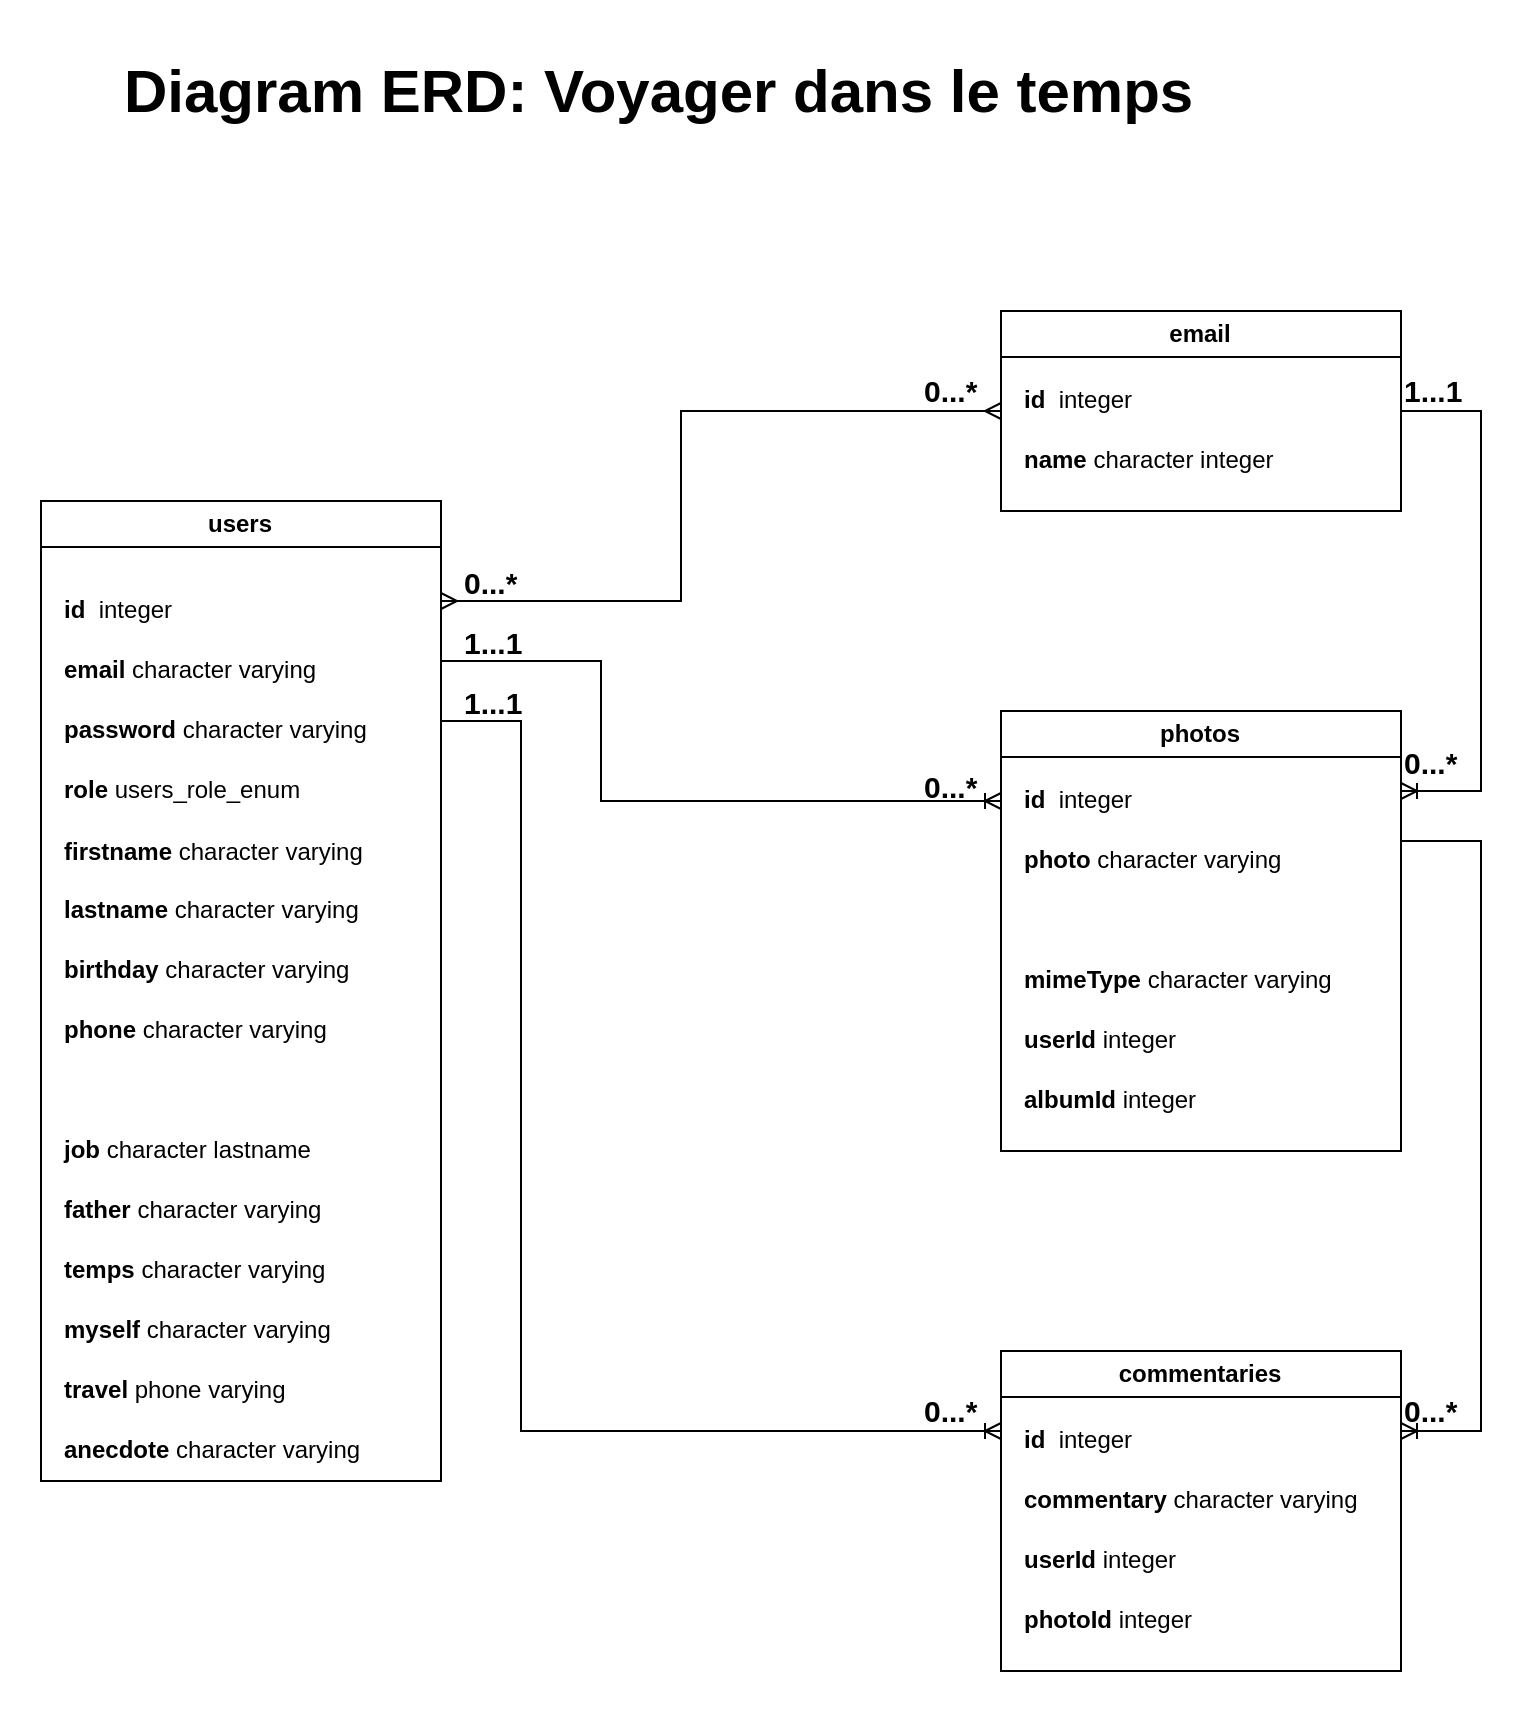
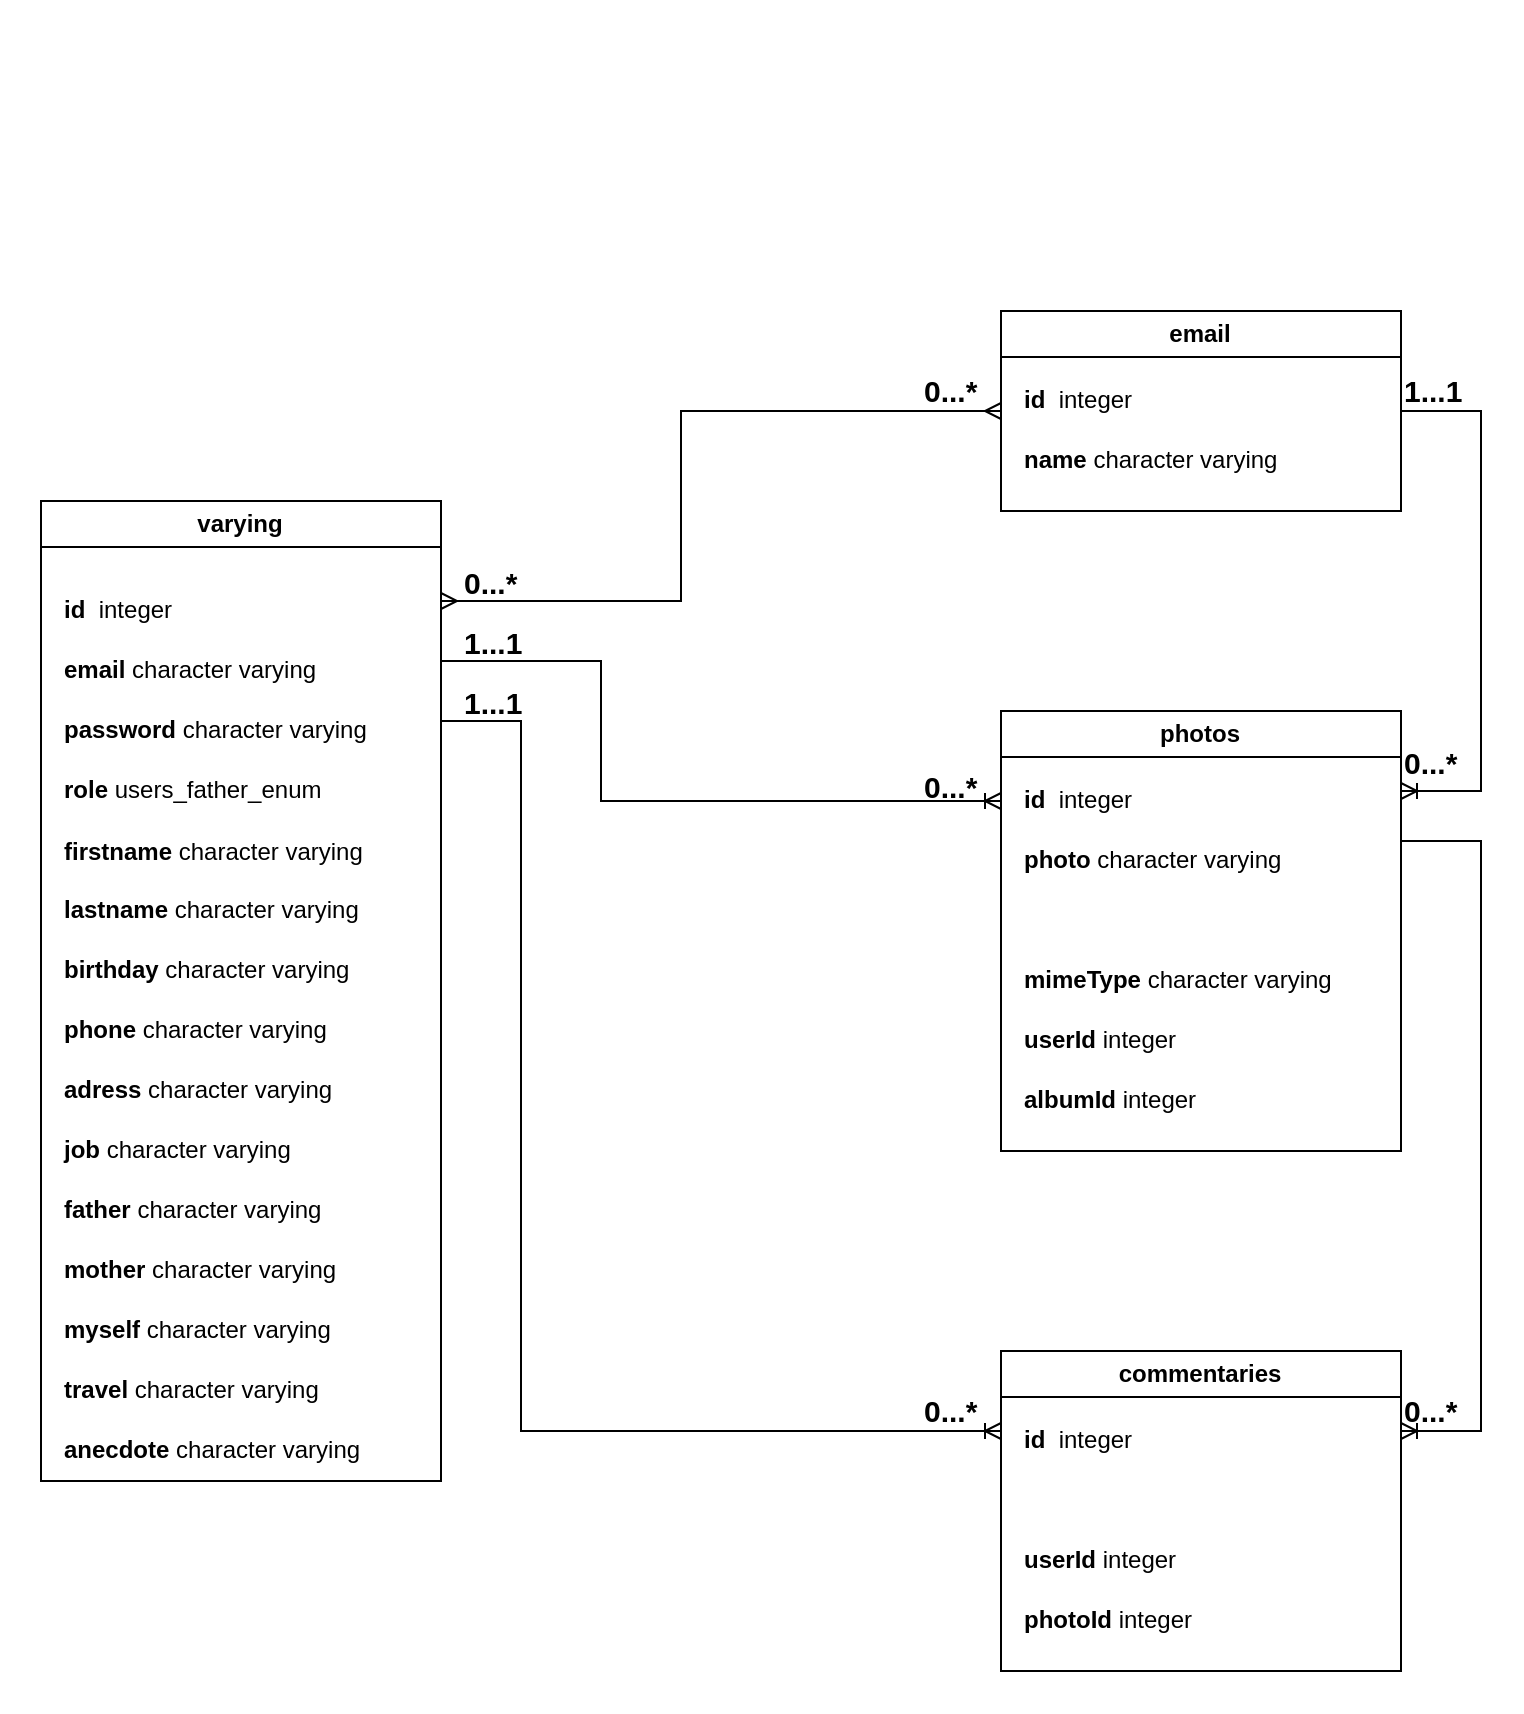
(721, 91) -> none
(1167, 461) -> (1167, 461)
(241, 525) -> (241, 525)
(190, 791) -> (207, 791)
none -> (241, 1091)
(203, 1151) -> (197, 1151)
(210, 1271) -> (217, 1271)
(187, 1391) -> (214, 1391)
(1201, 1501) -> none
